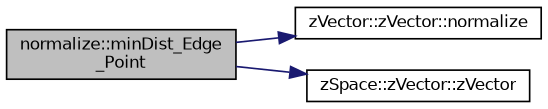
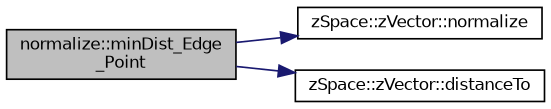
(418, 23) -> (420, 23)
(418, 86) -> (420, 86)
